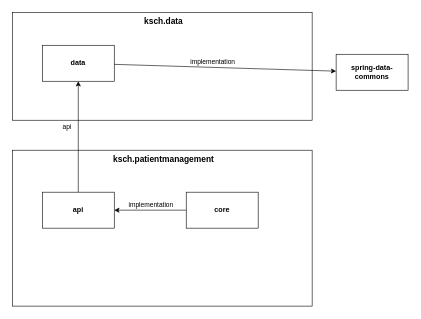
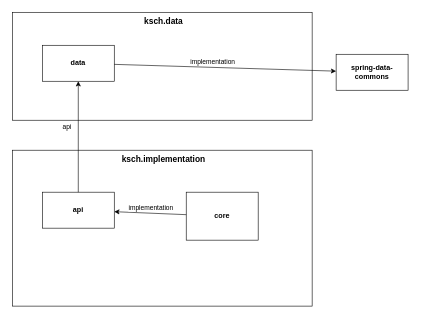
(164, 159) -> (164, 159)
(222, 210) -> (222, 216)
